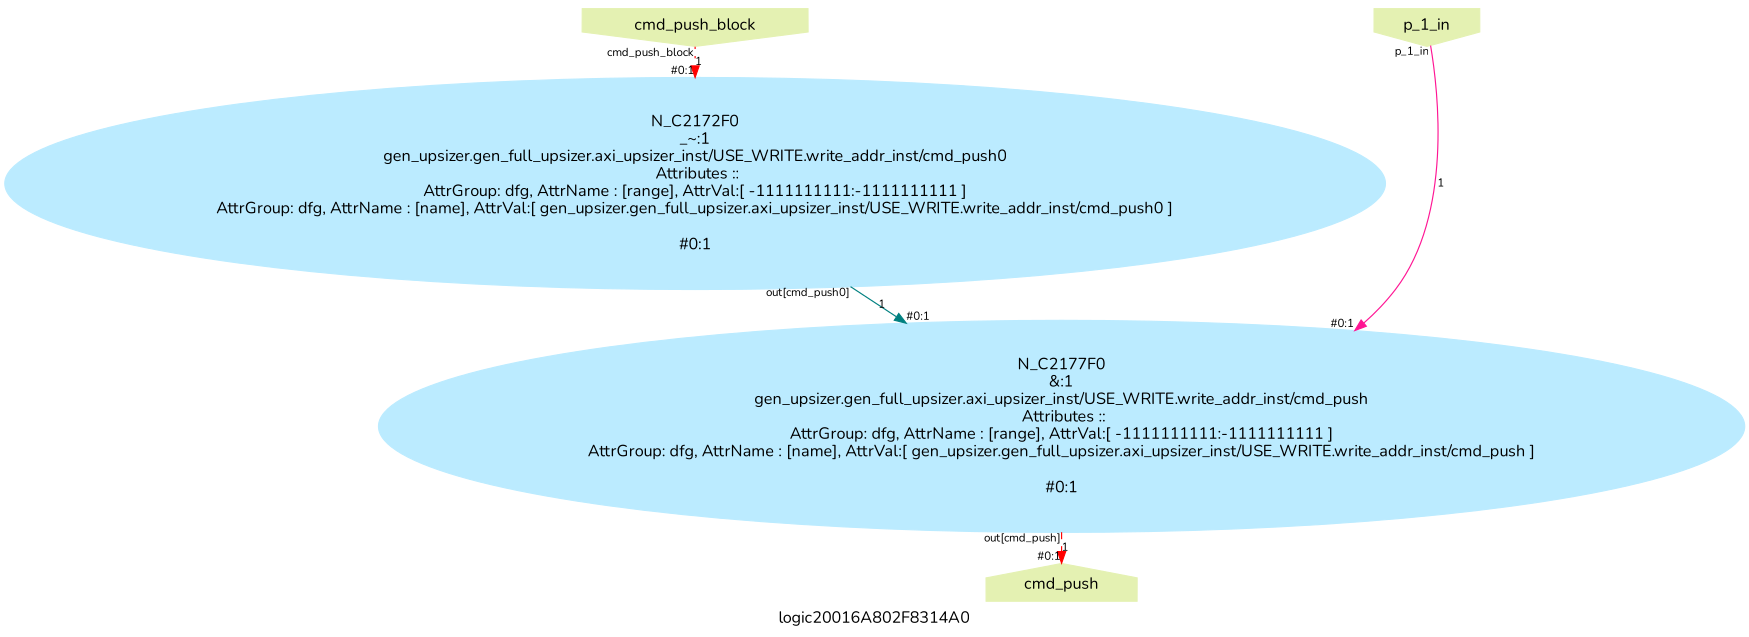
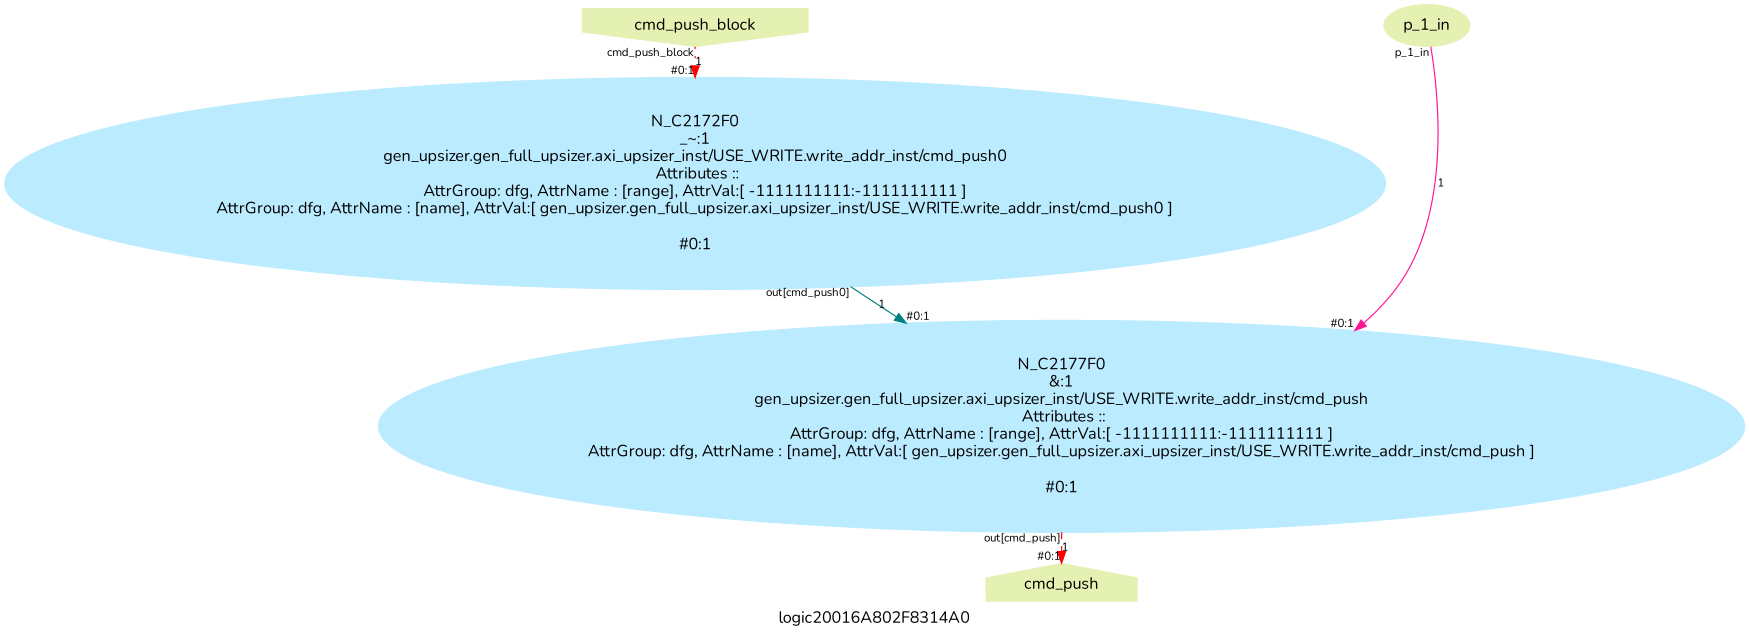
(1427, 26) -> (1427, 26)
